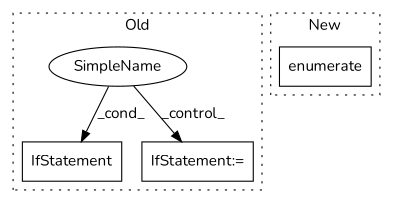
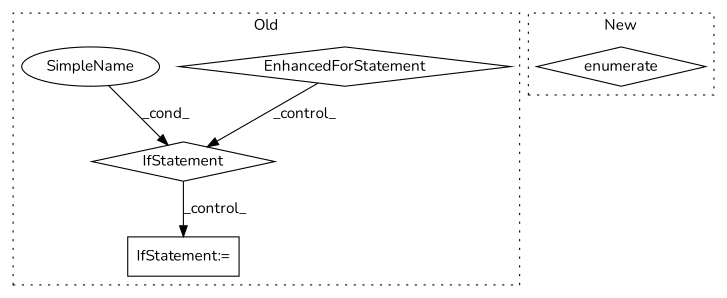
(325, 67) -> (621, 67)
none -> (345, 67)
(154, 110) -> (183, 204)
(72, 162) -> (183, 162)
